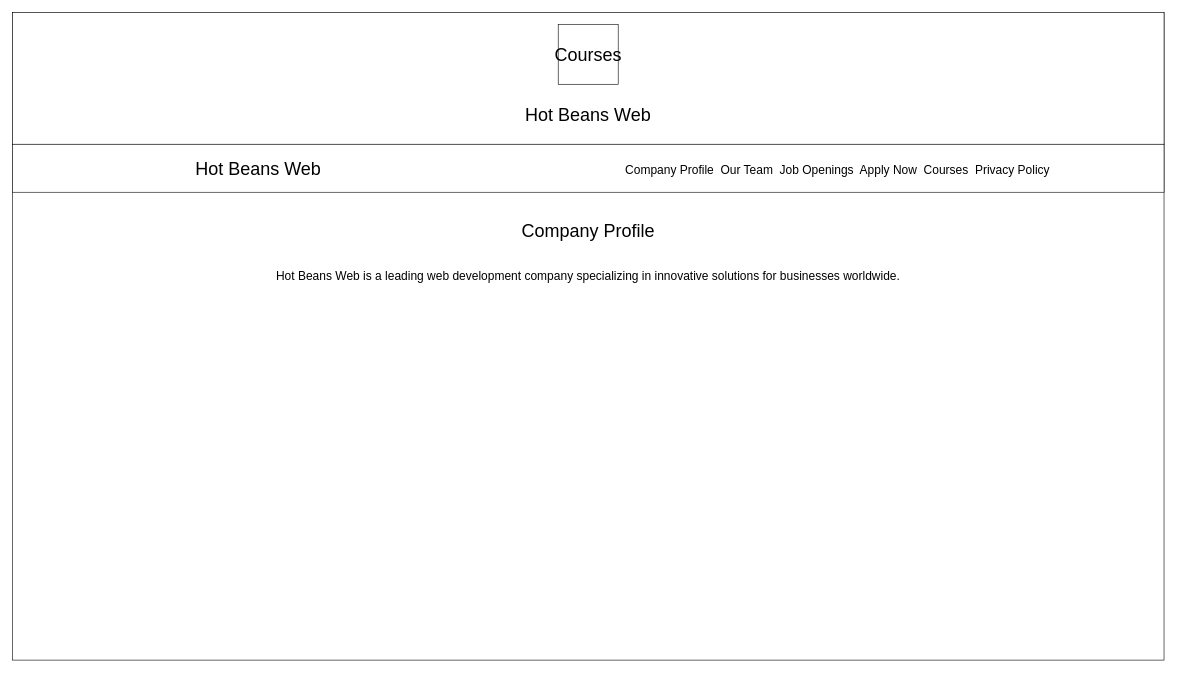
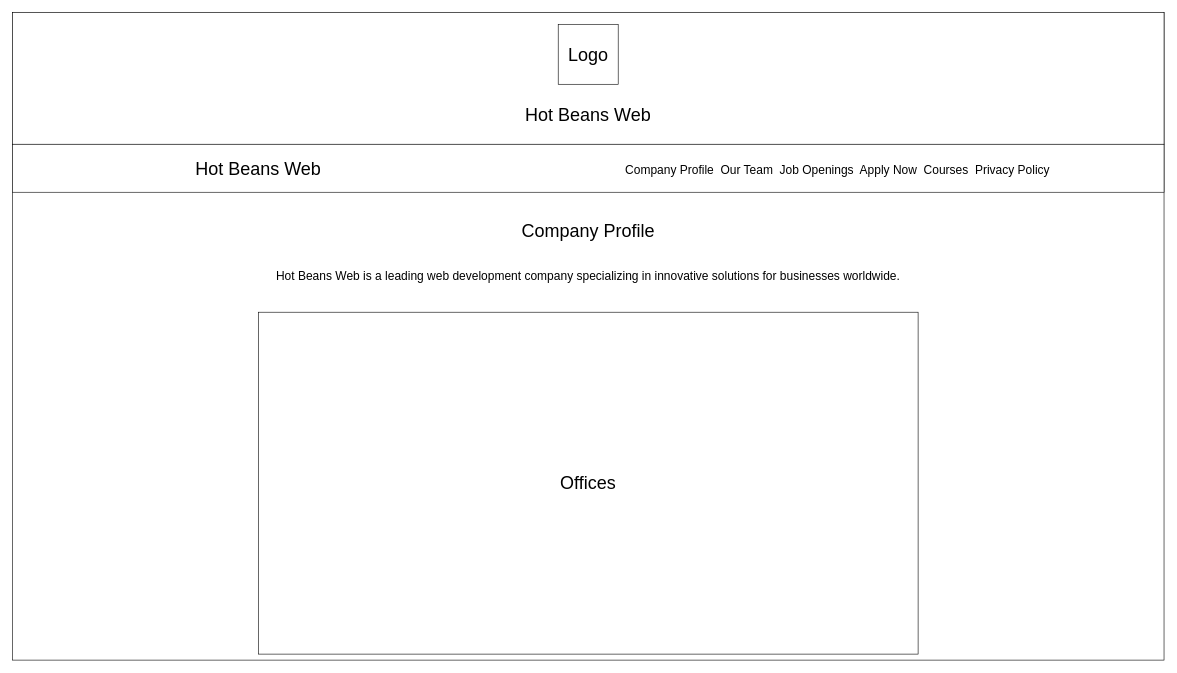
(588, 54) -> (588, 54)
none -> (588, 483)
